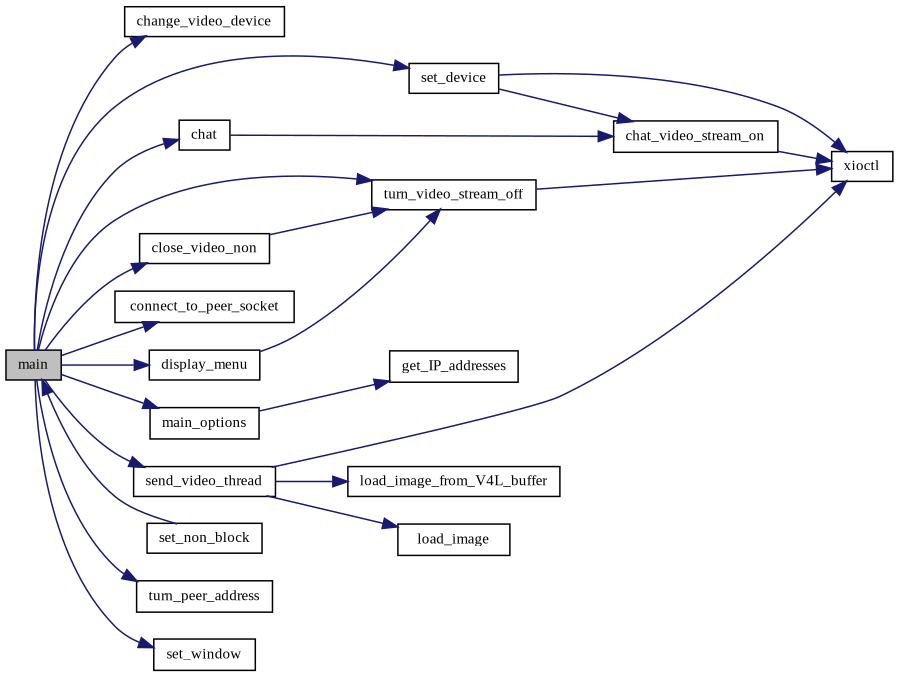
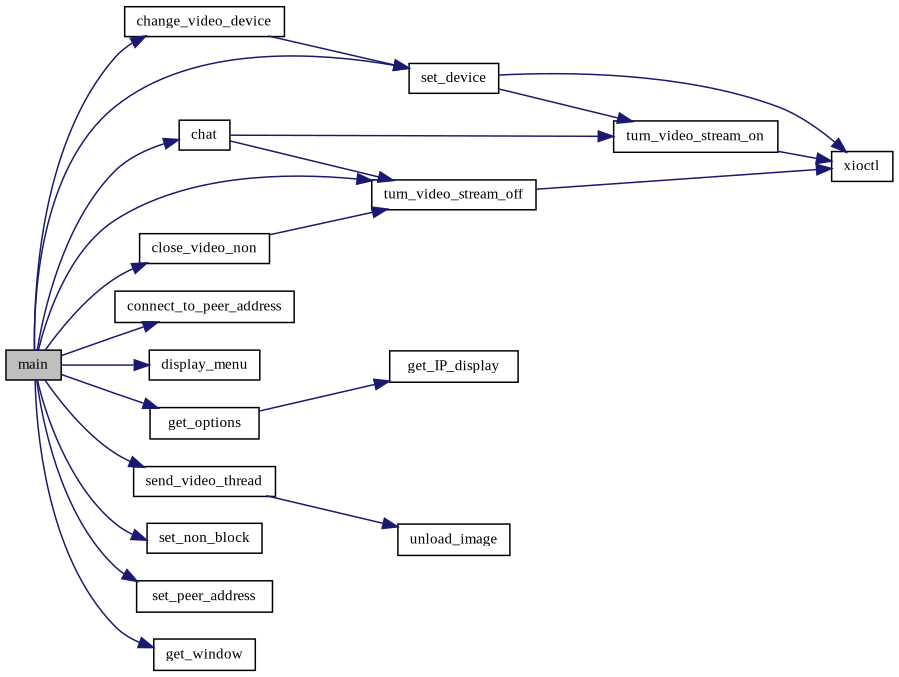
none -> (319, 48)
(696, 137) -> (696, 137)
(352, 296) -> (304, 159)
(205, 307) -> (205, 307)
(454, 367) -> (454, 367)
(581, 385) -> none
(205, 423) -> (205, 423)
(95, 477) -> (70, 467)
(454, 482) -> none
(454, 540) -> (454, 540)
(205, 596) -> (205, 596)
(205, 655) -> (205, 655)
